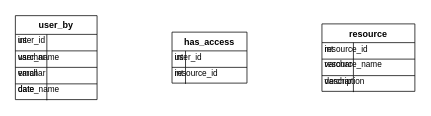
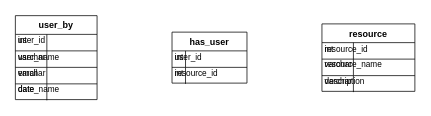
(209, 42) -> (209, 42)
